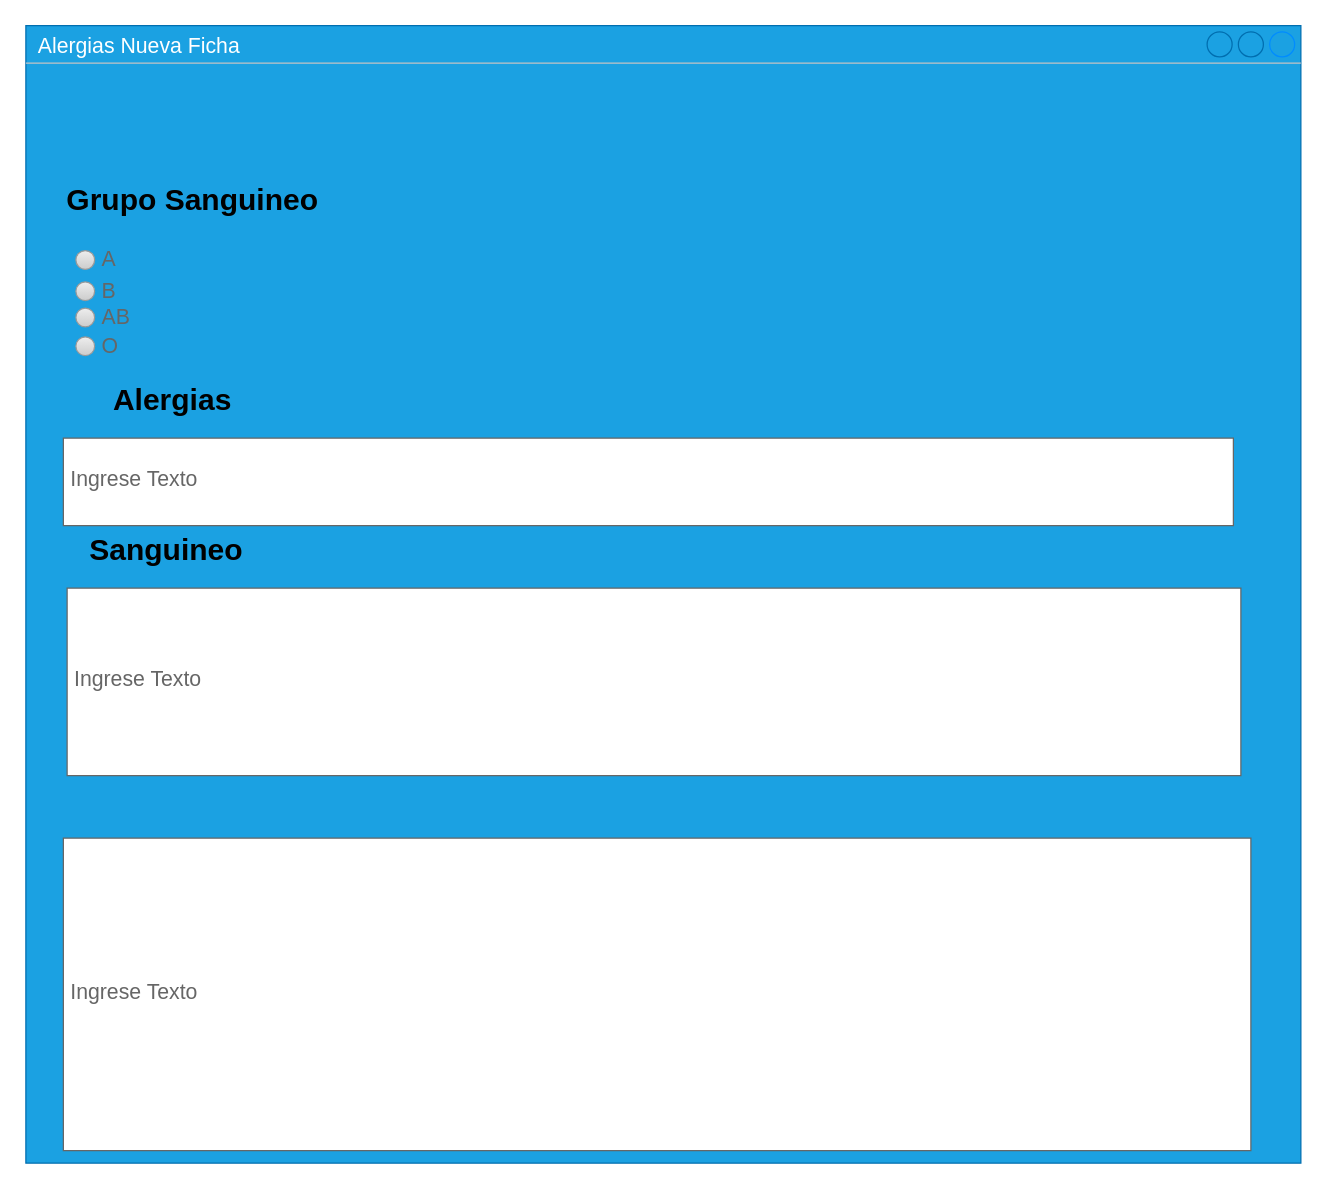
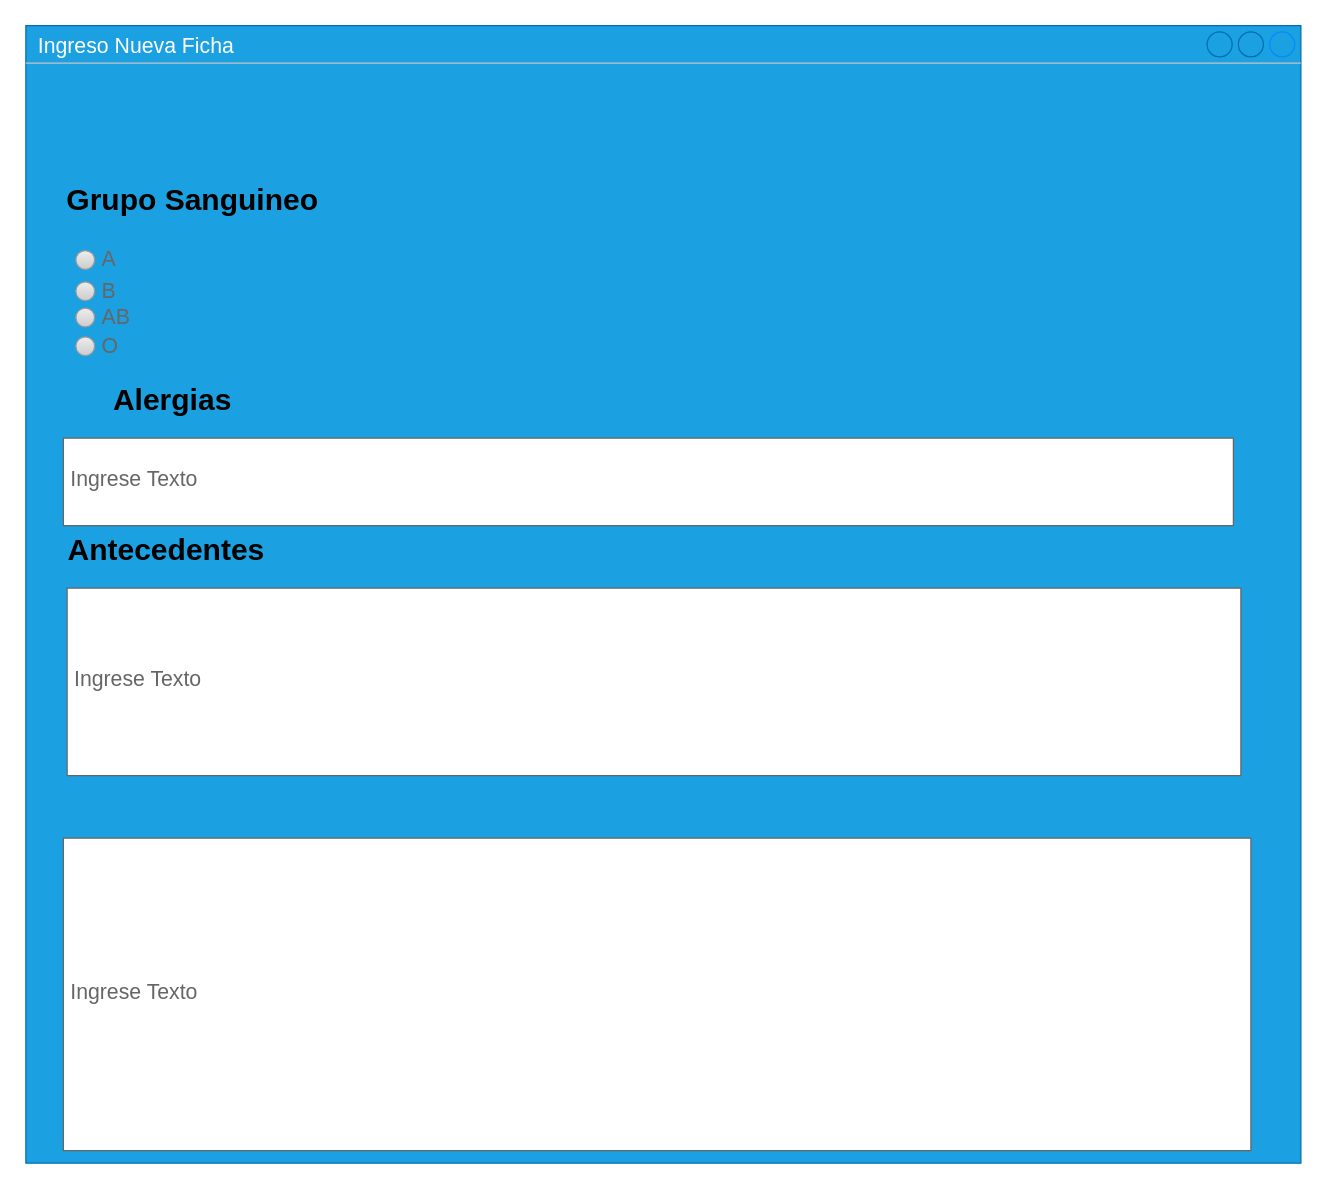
(143, 47) -> (143, 47)
(166, 551) -> (166, 551)
